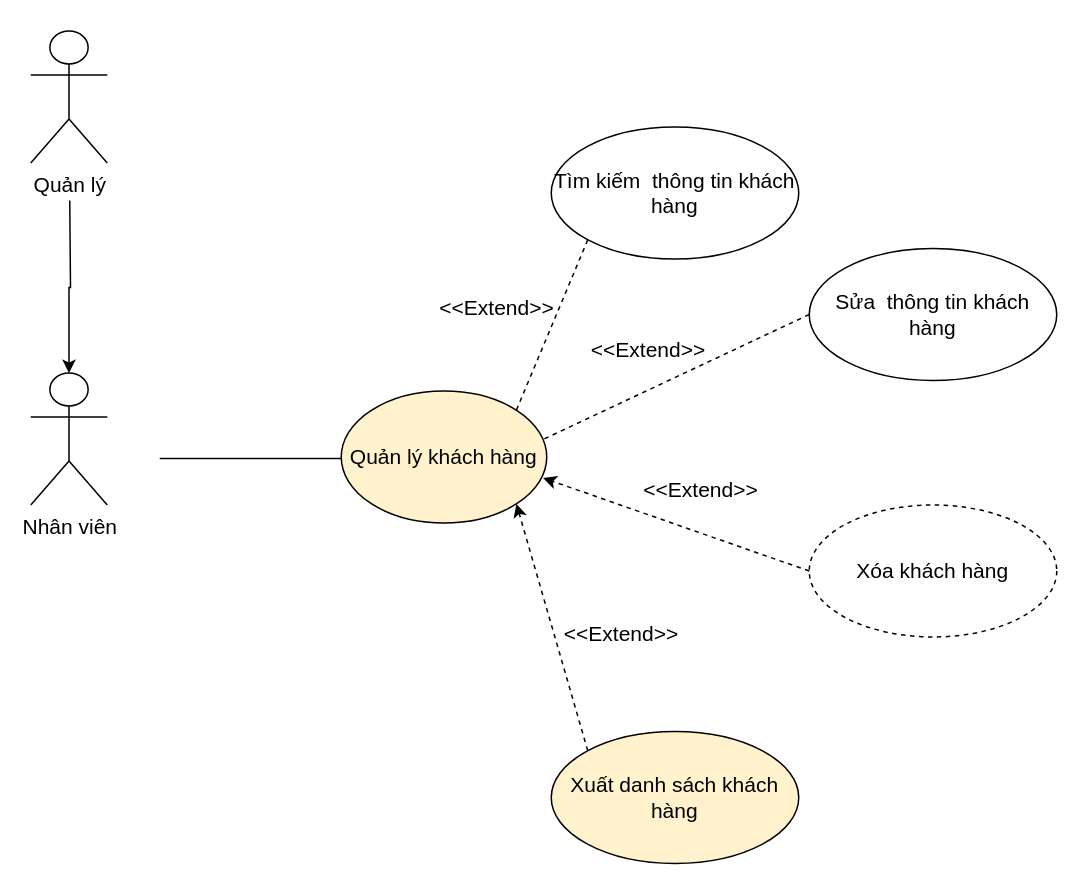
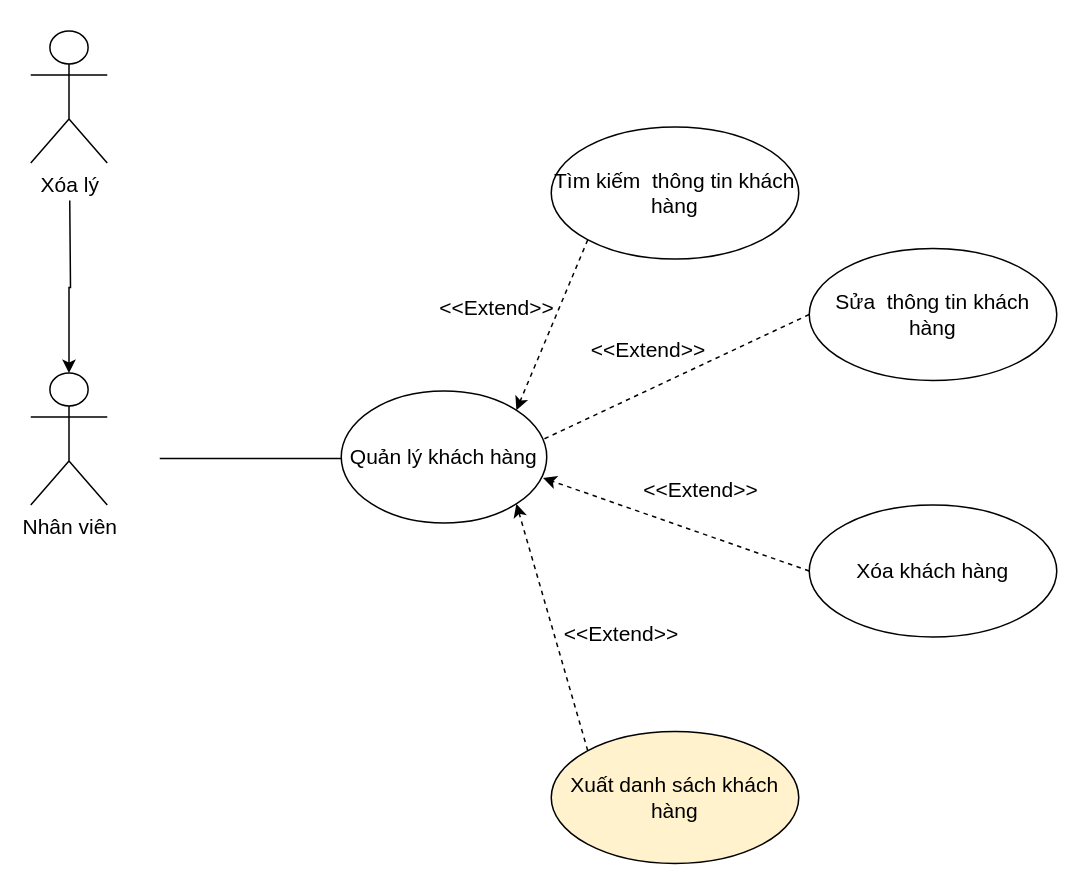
(71, 184) -> (71, 184)
(519, 403) -> (521, 399)
(444, 457) -> (444, 457)
(933, 571) -> (933, 571)
